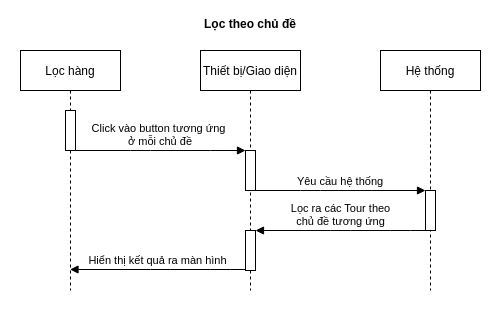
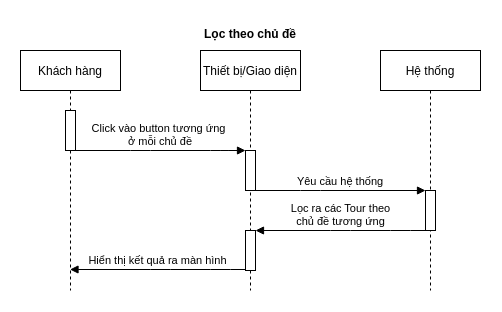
(251, 24) -> (251, 34)
(70, 71) -> (70, 71)
